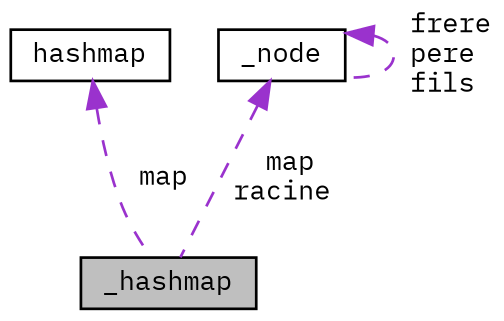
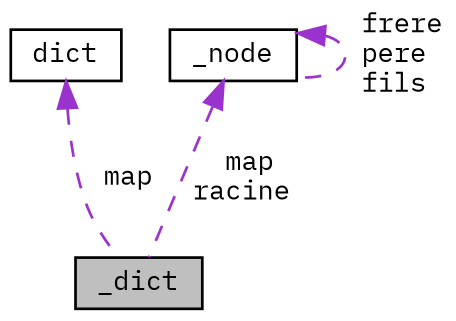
(90, 55) -> (66, 55)
(169, 283) -> (139, 283)
